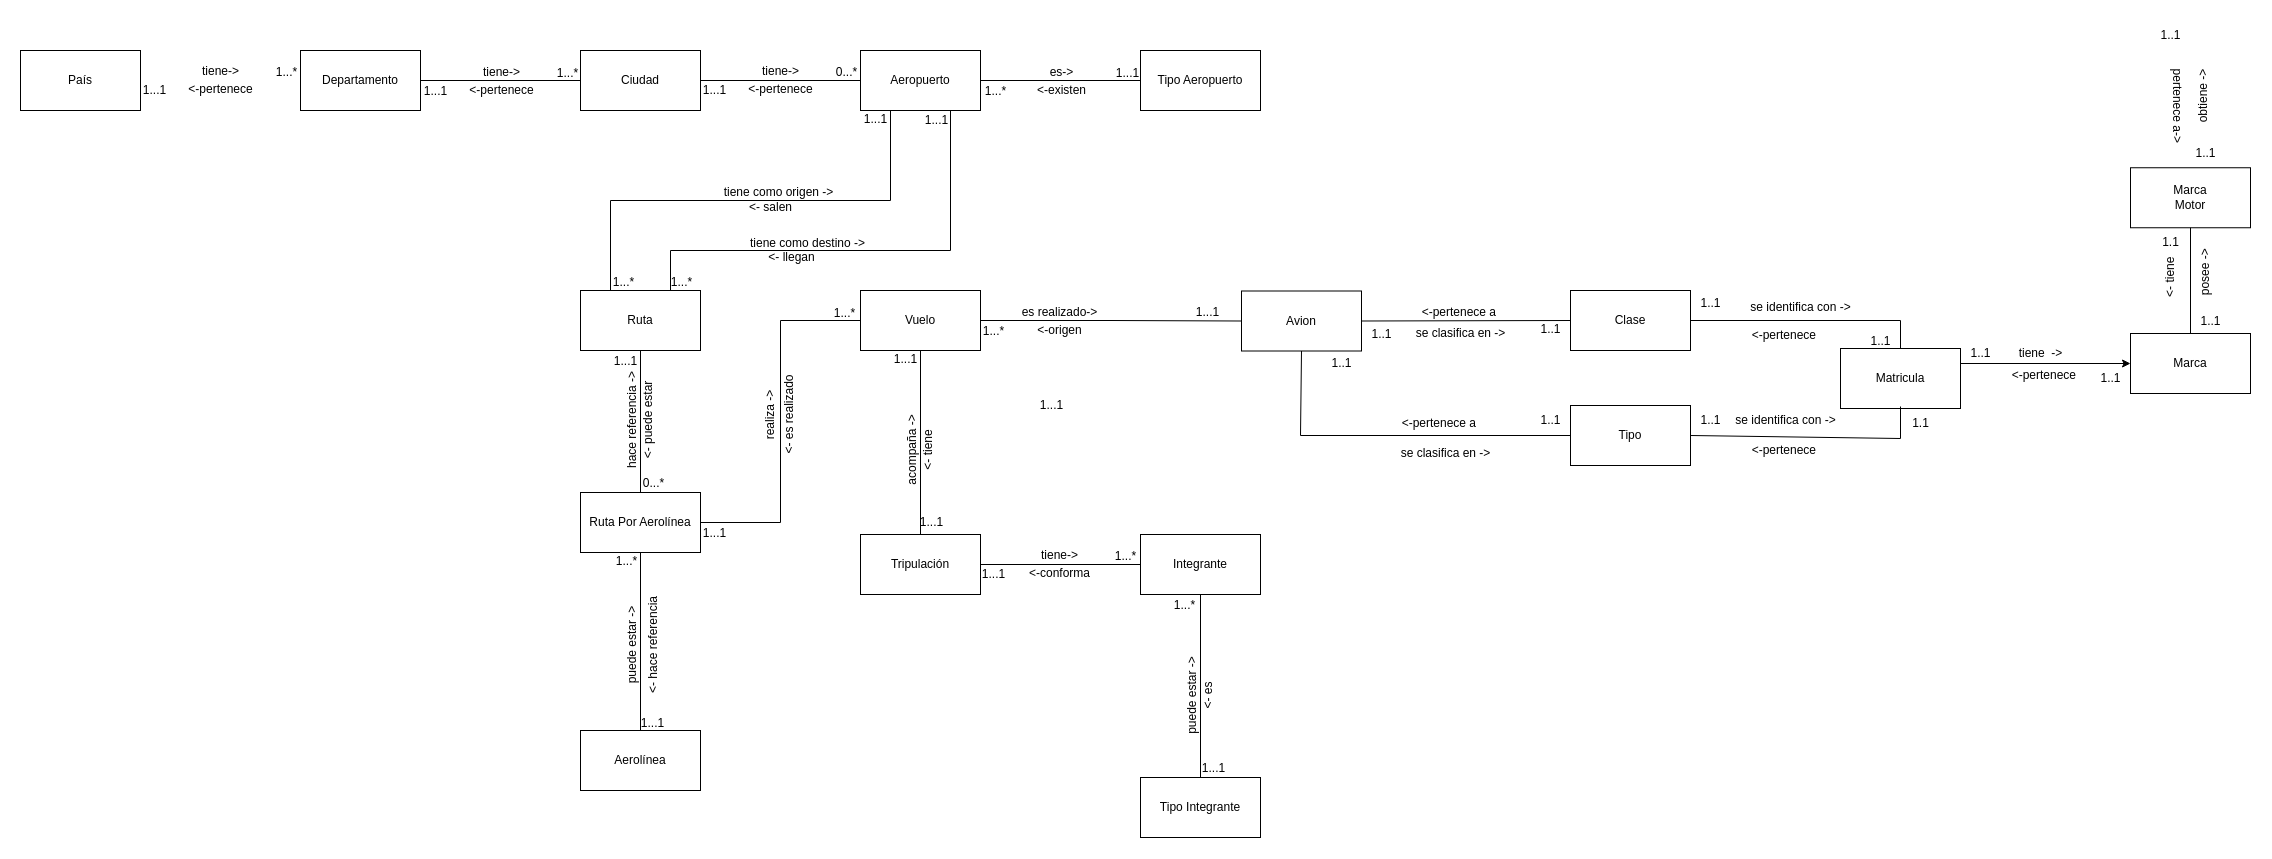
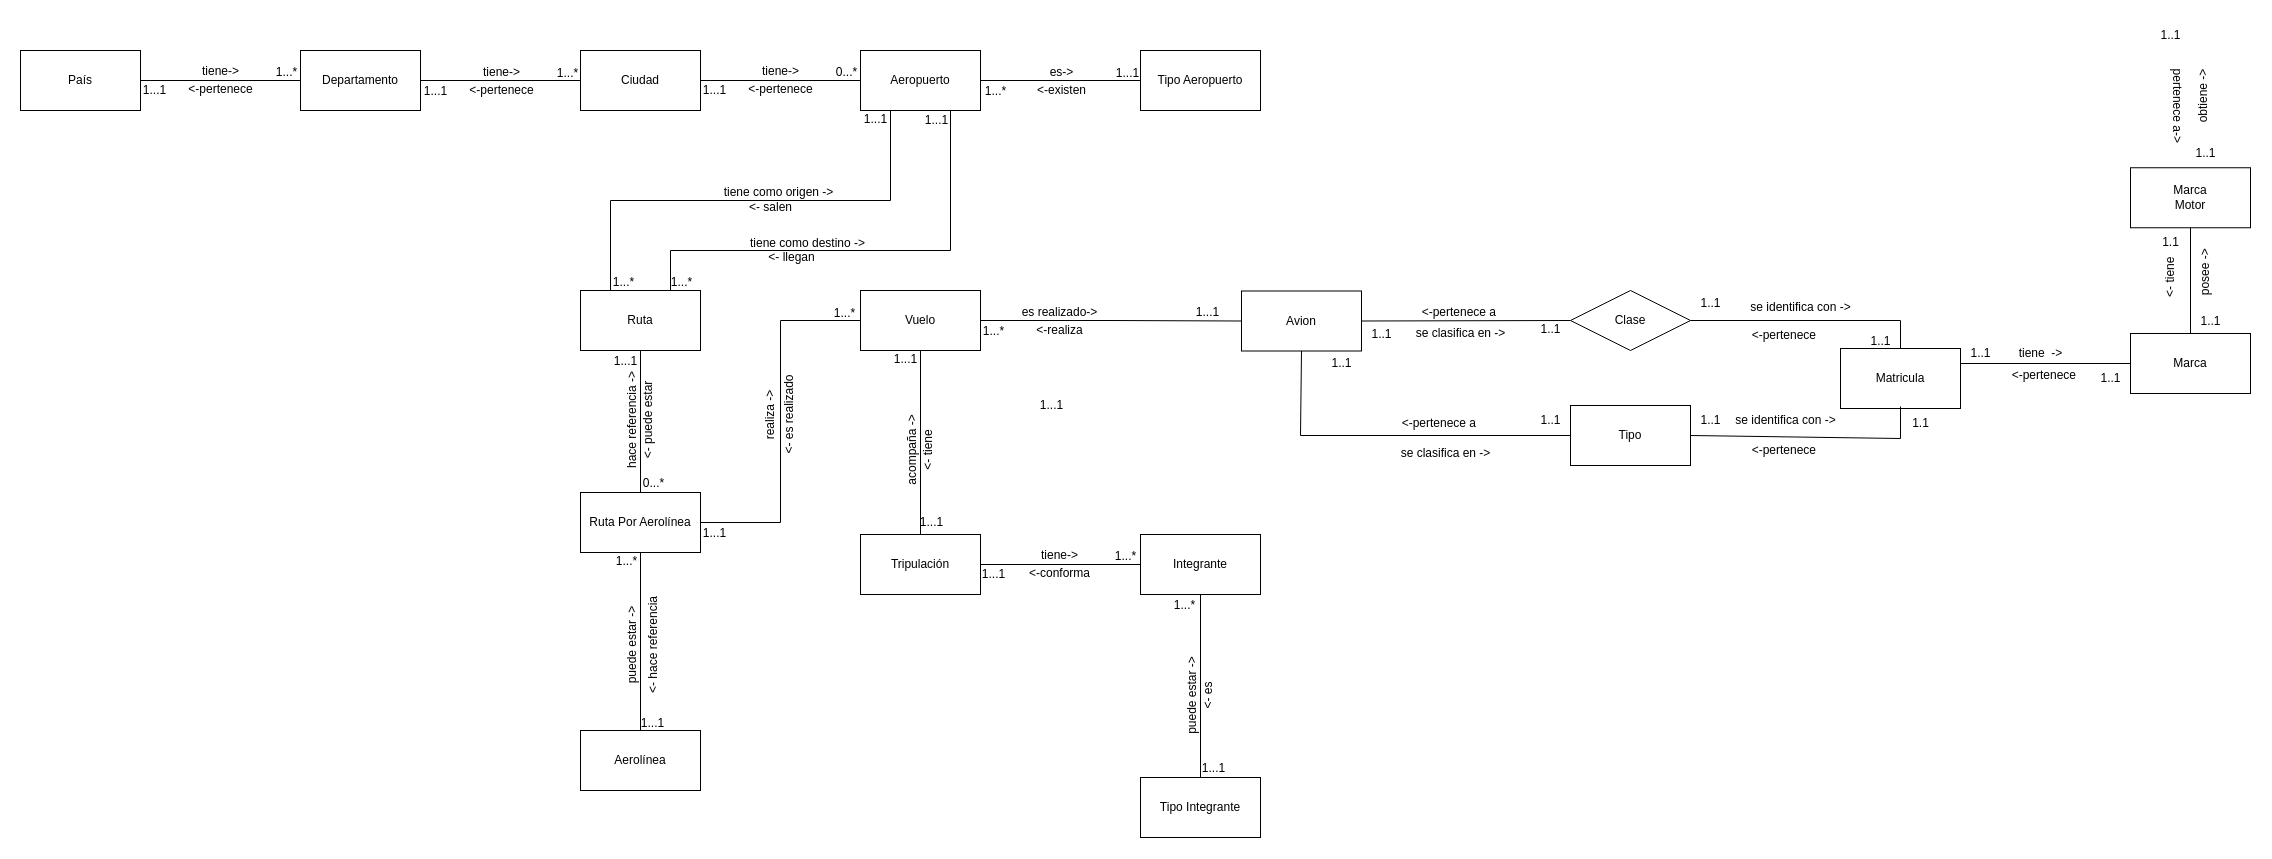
none -> (221, 81)
(1631, 321) -> (1631, 321)
(1060, 331) -> (1060, 331)
(2122, 364) -> (2124, 364)
